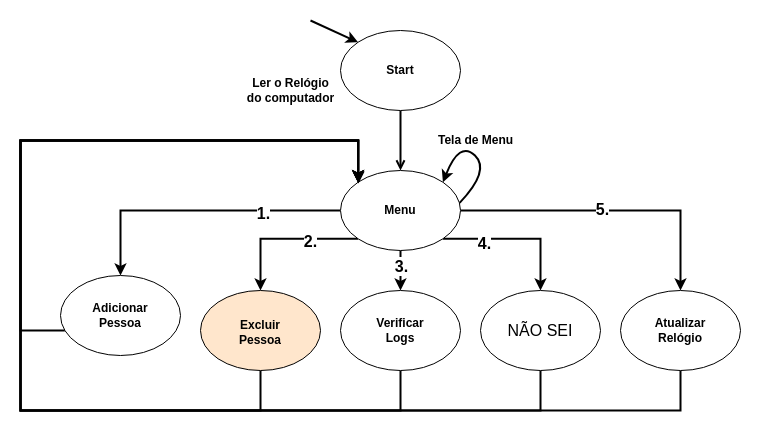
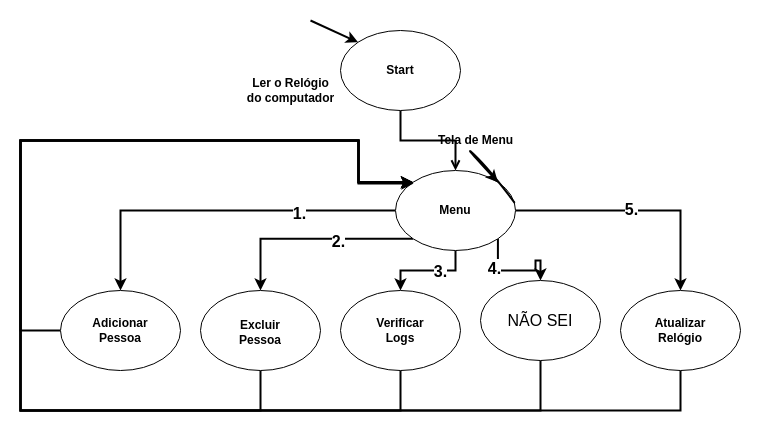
(401, 211) -> (456, 211)
(121, 316) -> (121, 331)
(261, 331) -> (261, 331)
(541, 331) -> (541, 321)
